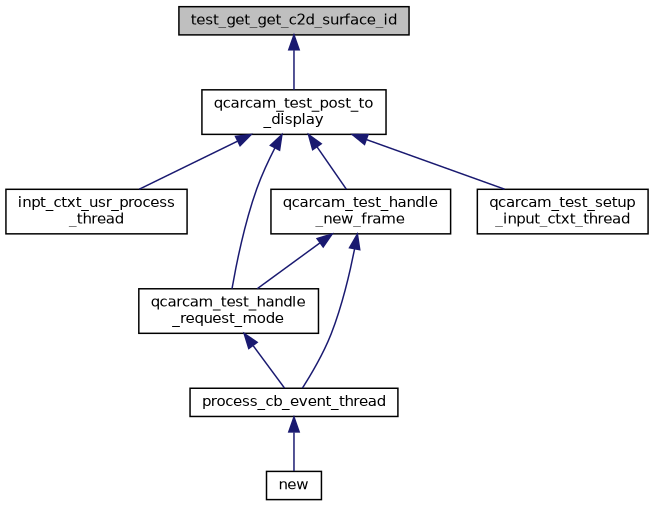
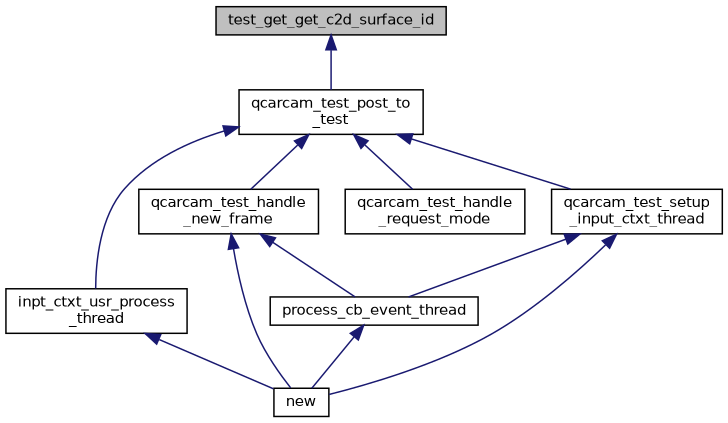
(294, 112) -> (331, 112)
(289, 266) -> (252, 322)
none -> (479, 341)
none -> (216, 364)
(269, 367) -> (487, 268)
